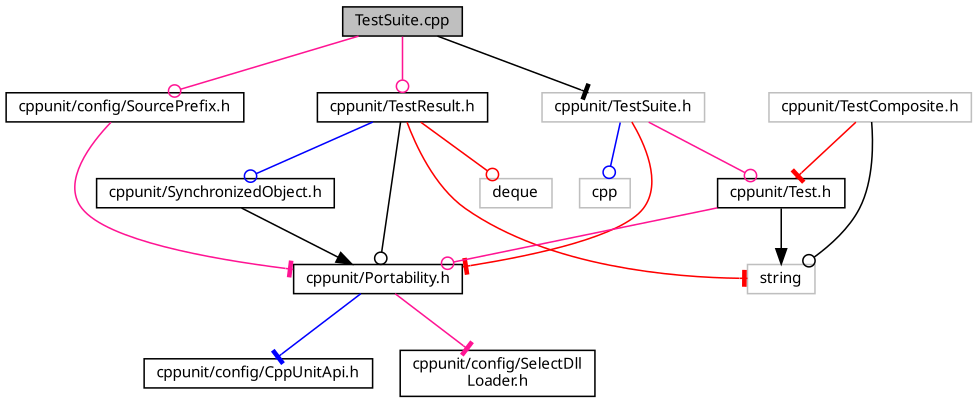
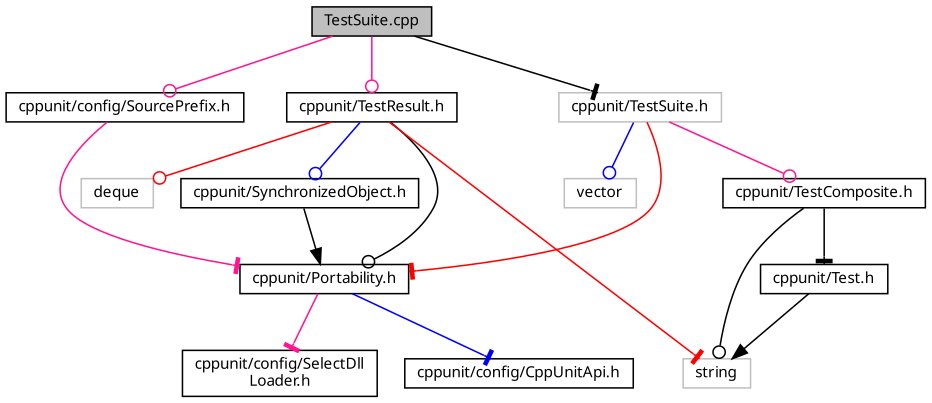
(870, 107) -> (824, 193)
(697, 147) -> (726, 148)
(829, 147) -> (824, 232)
(605, 193) -> (600, 193)
(645, 223) -> none
